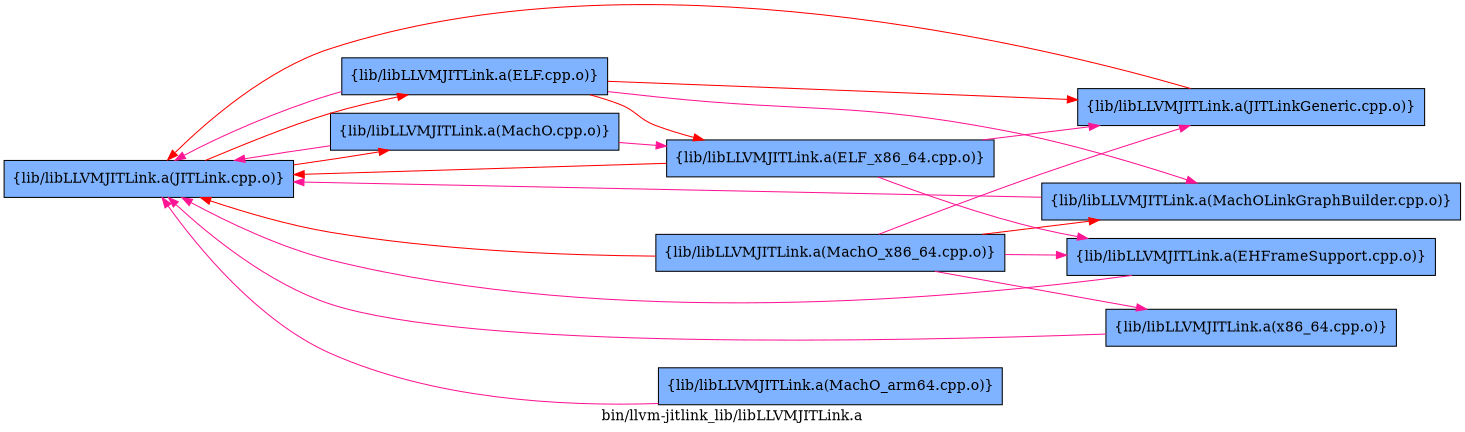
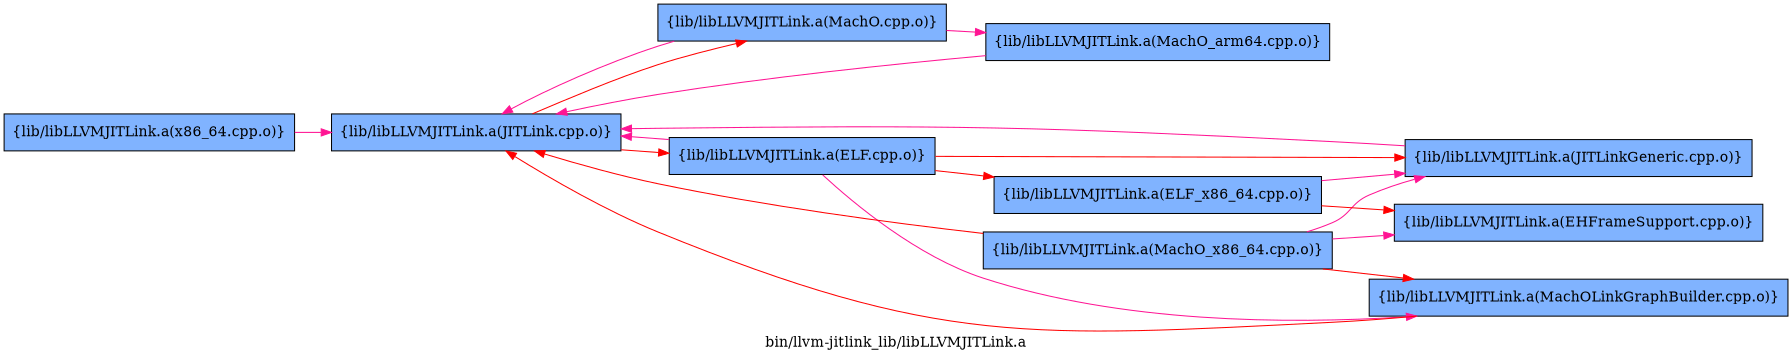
(668, 6) -> (1019, 129)
(638, 144) -> (961, 31)
(485, 169) -> none
(673, 190) -> (950, 320)
(976, 211) -> (1360, 208)
(1051, 292) -> none
(655, 301) -> none
